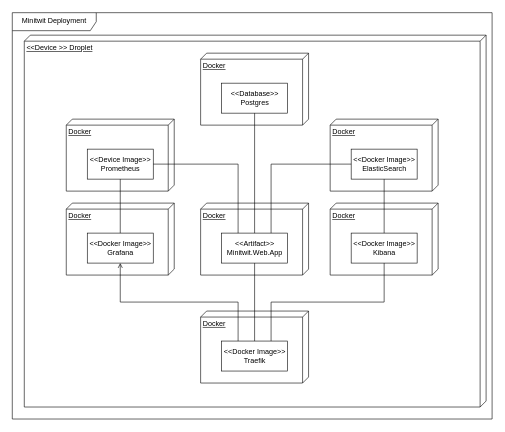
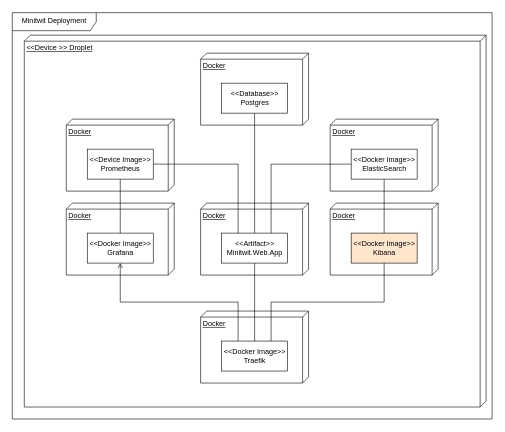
(384, 248) -> (384, 248)
